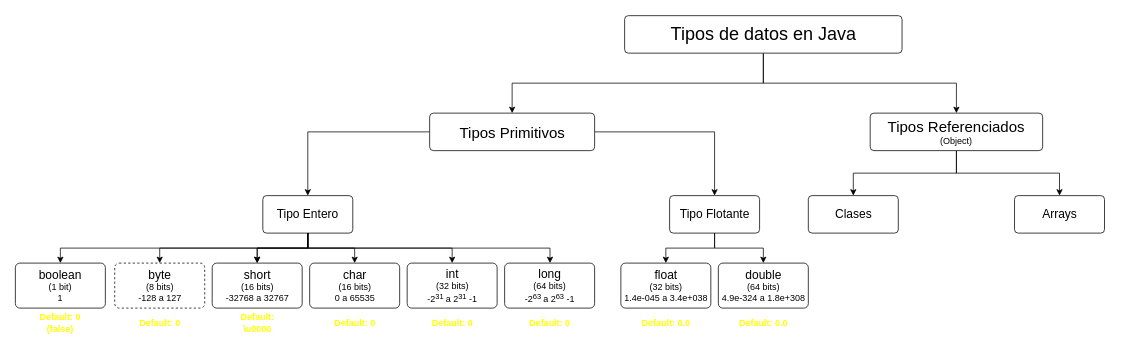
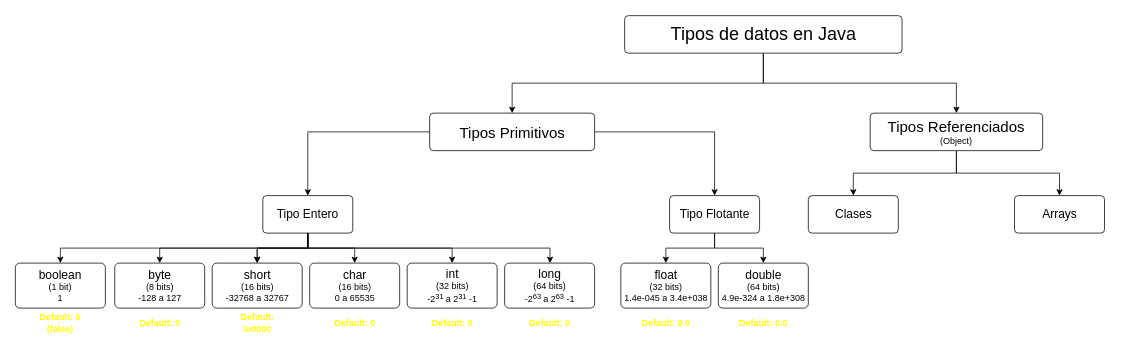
(160, 285) -> (160, 285)
